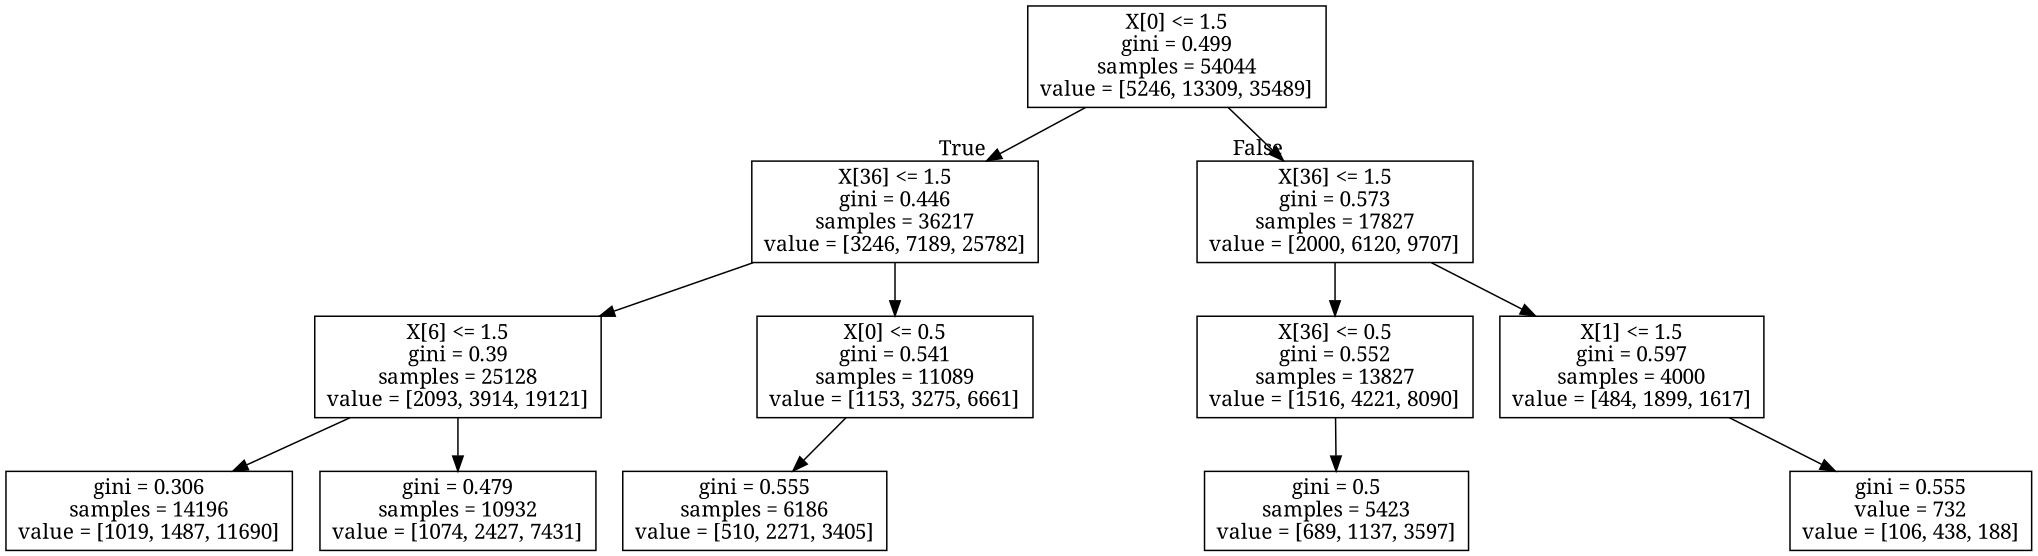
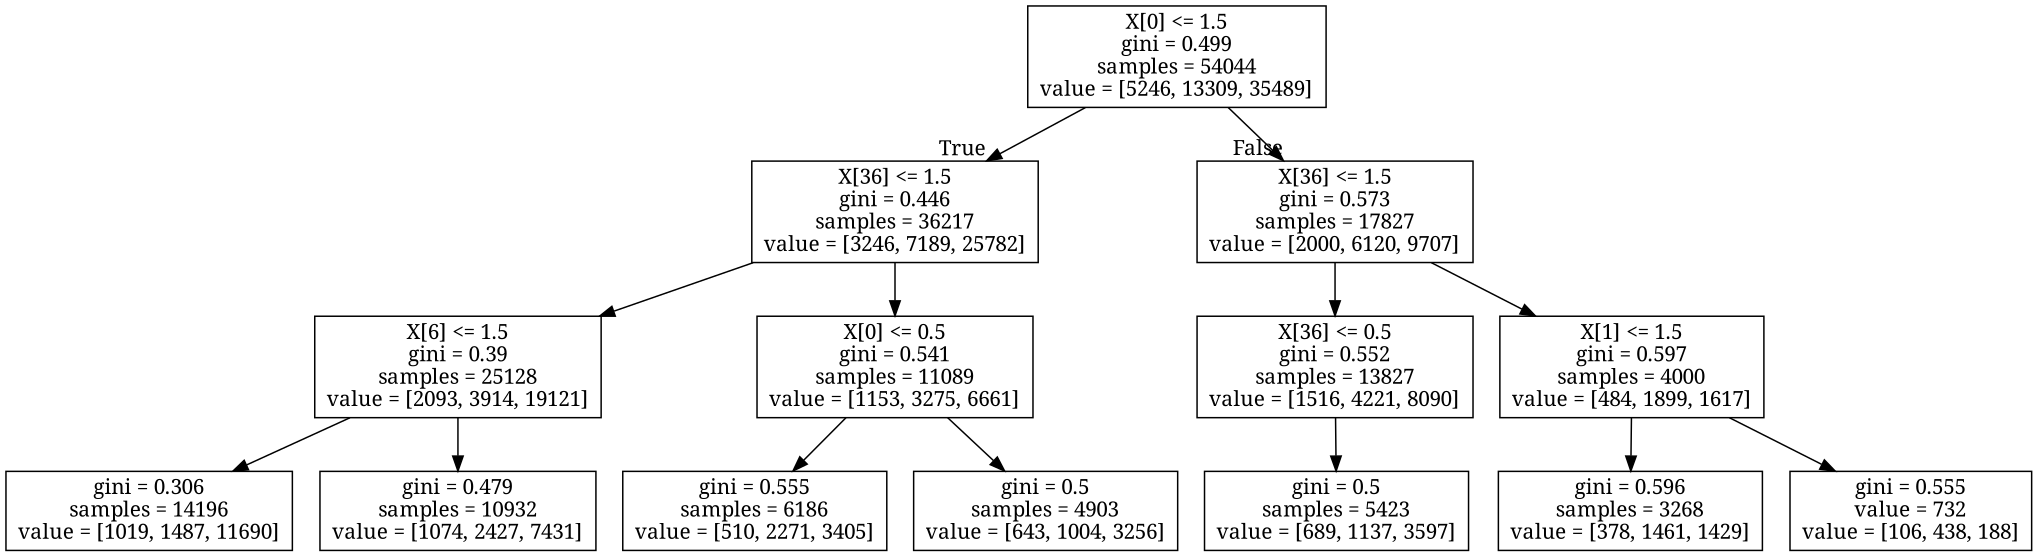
none -> (1046, 511)
none -> (1630, 511)
